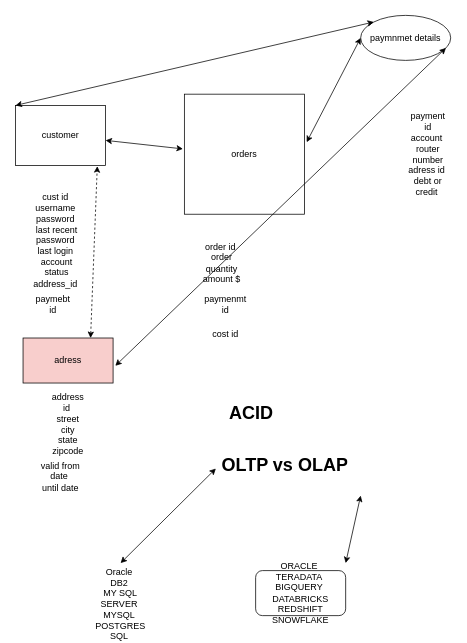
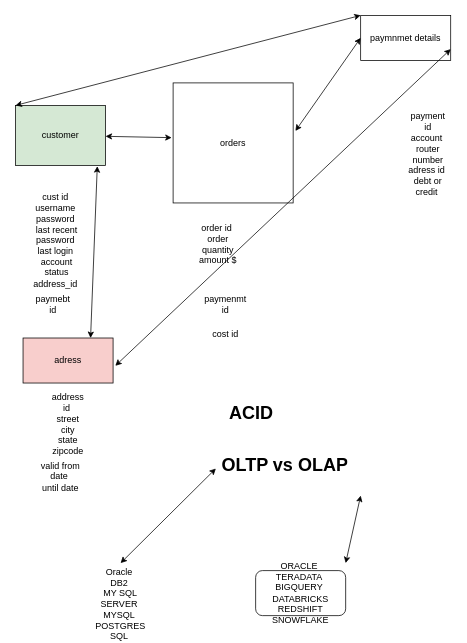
(405, 38) -> (405, 38)
(60, 135) -> (60, 135)
(244, 154) -> (233, 143)
(94, 252) -> (94, 252)
(222, 263) -> (218, 244)
